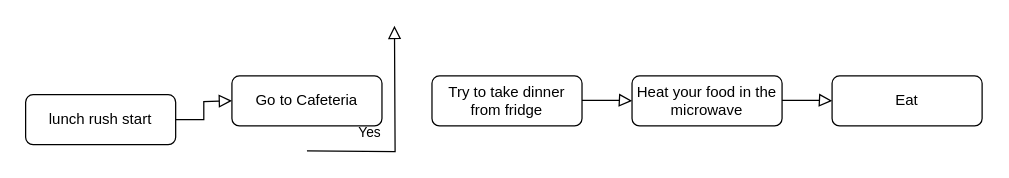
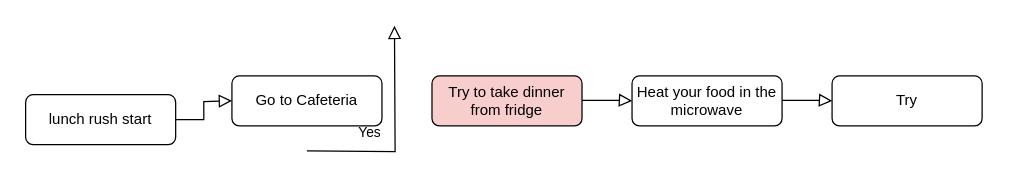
(507, 101) -> (507, 101)
(907, 101) -> (907, 101)
